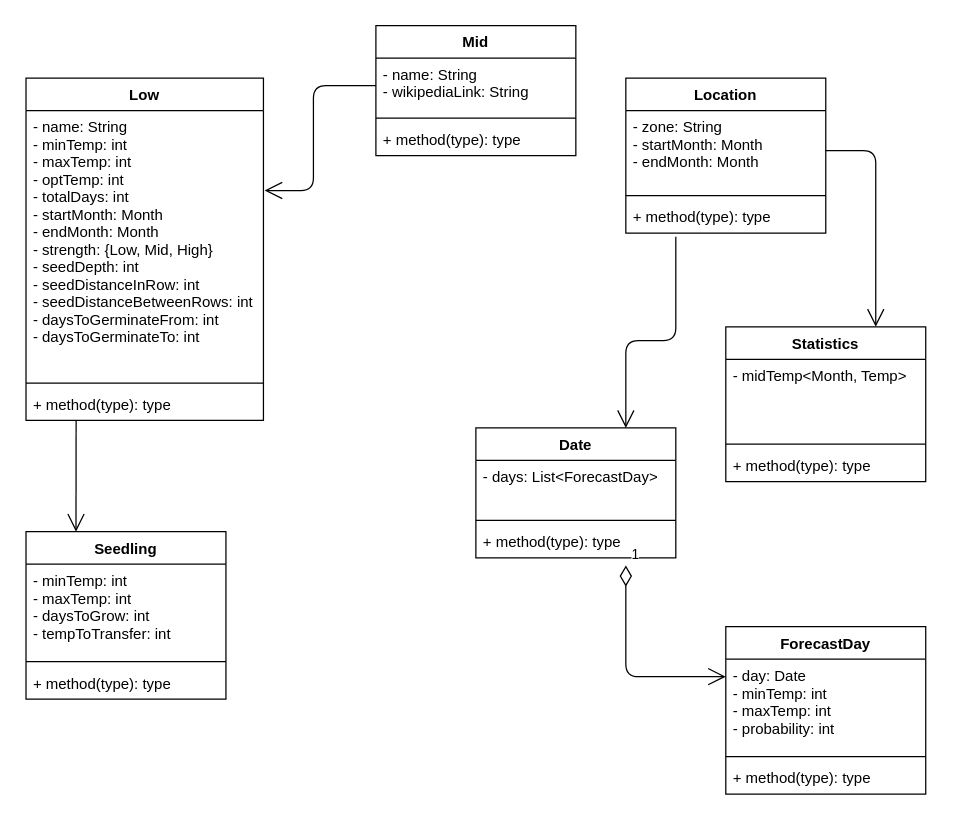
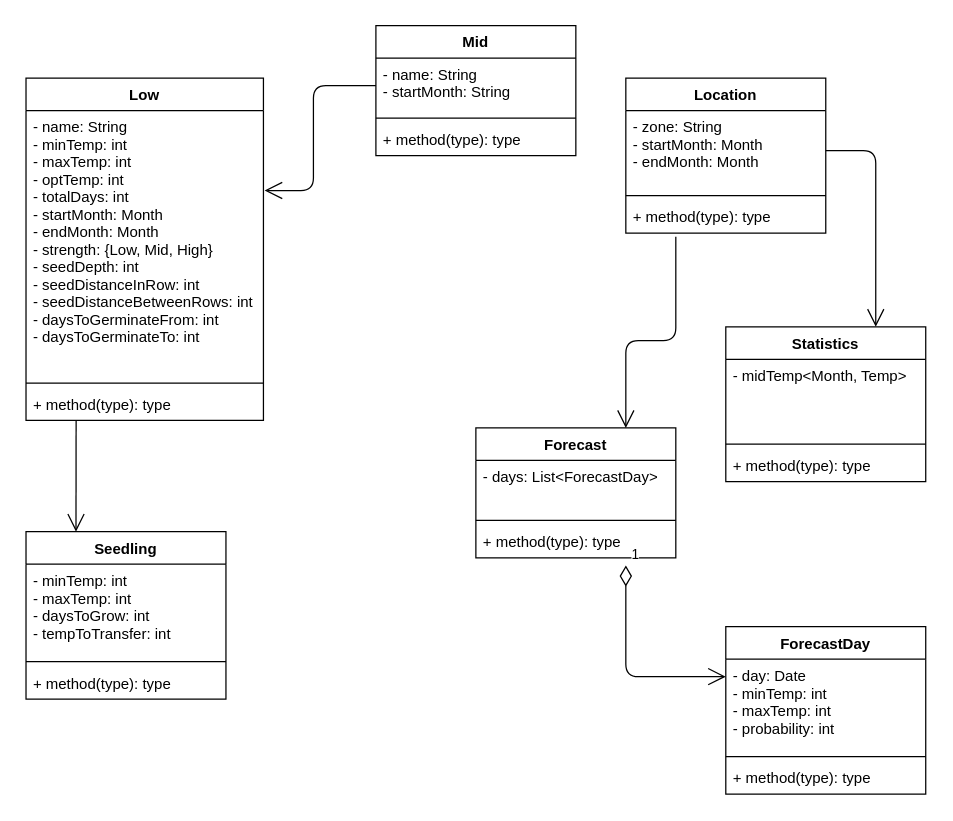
(434, 75) -> (434, 75)
(575, 445) -> (575, 445)
